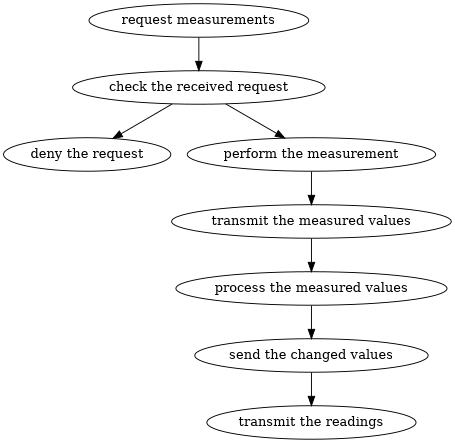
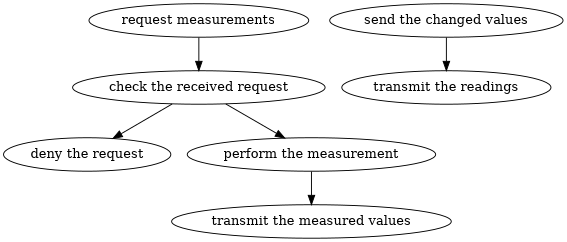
(311, 288) -> none
